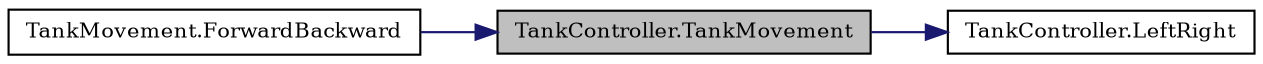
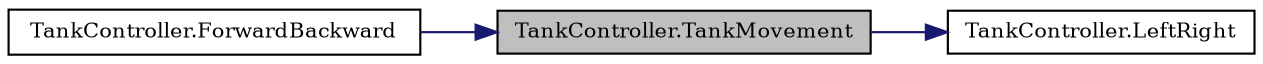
(214, 32) -> (214, 32)
